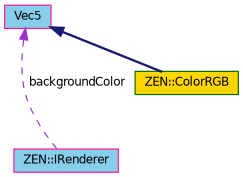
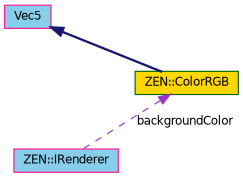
(27, 99) -> (121, 125)
